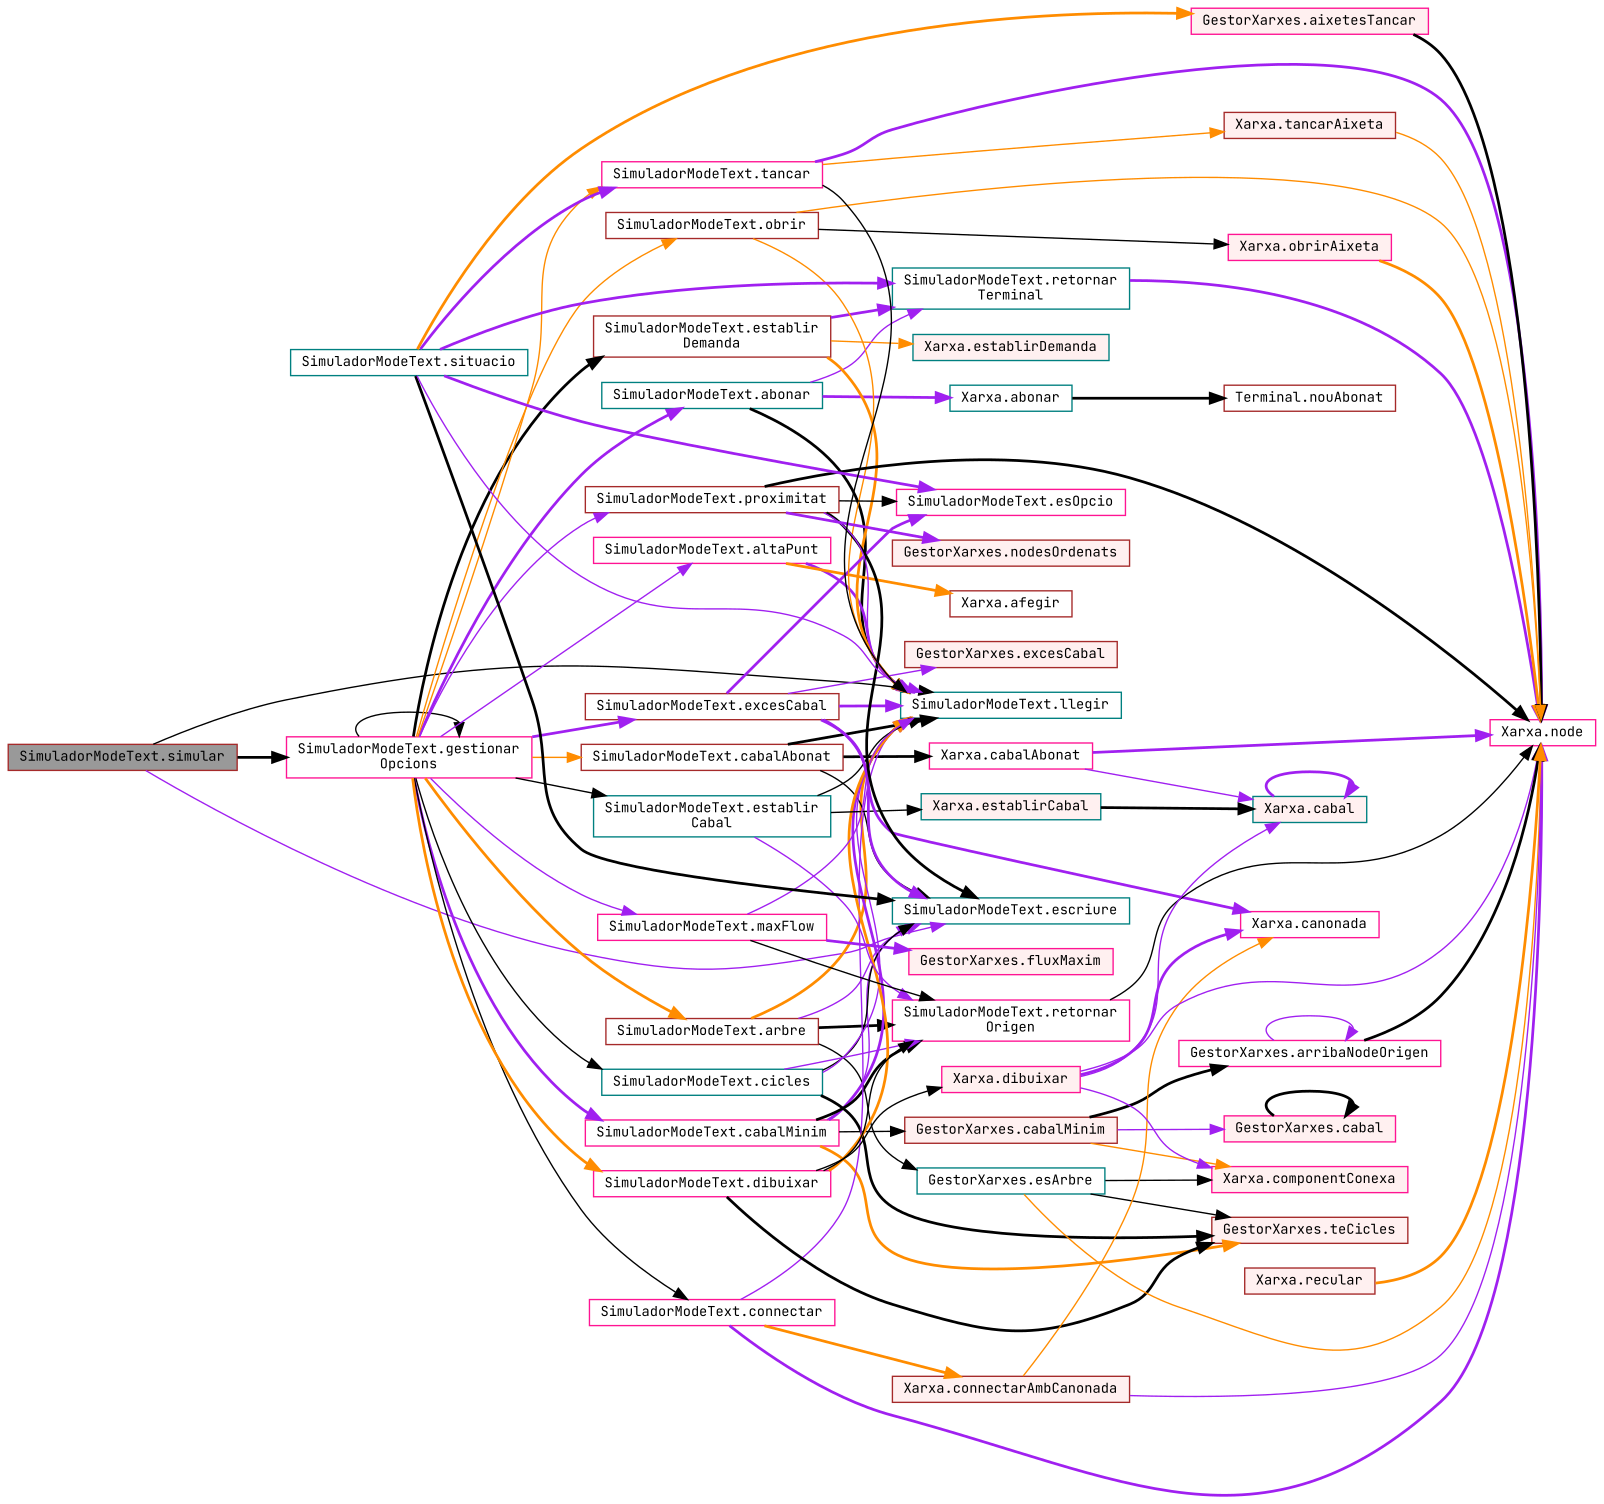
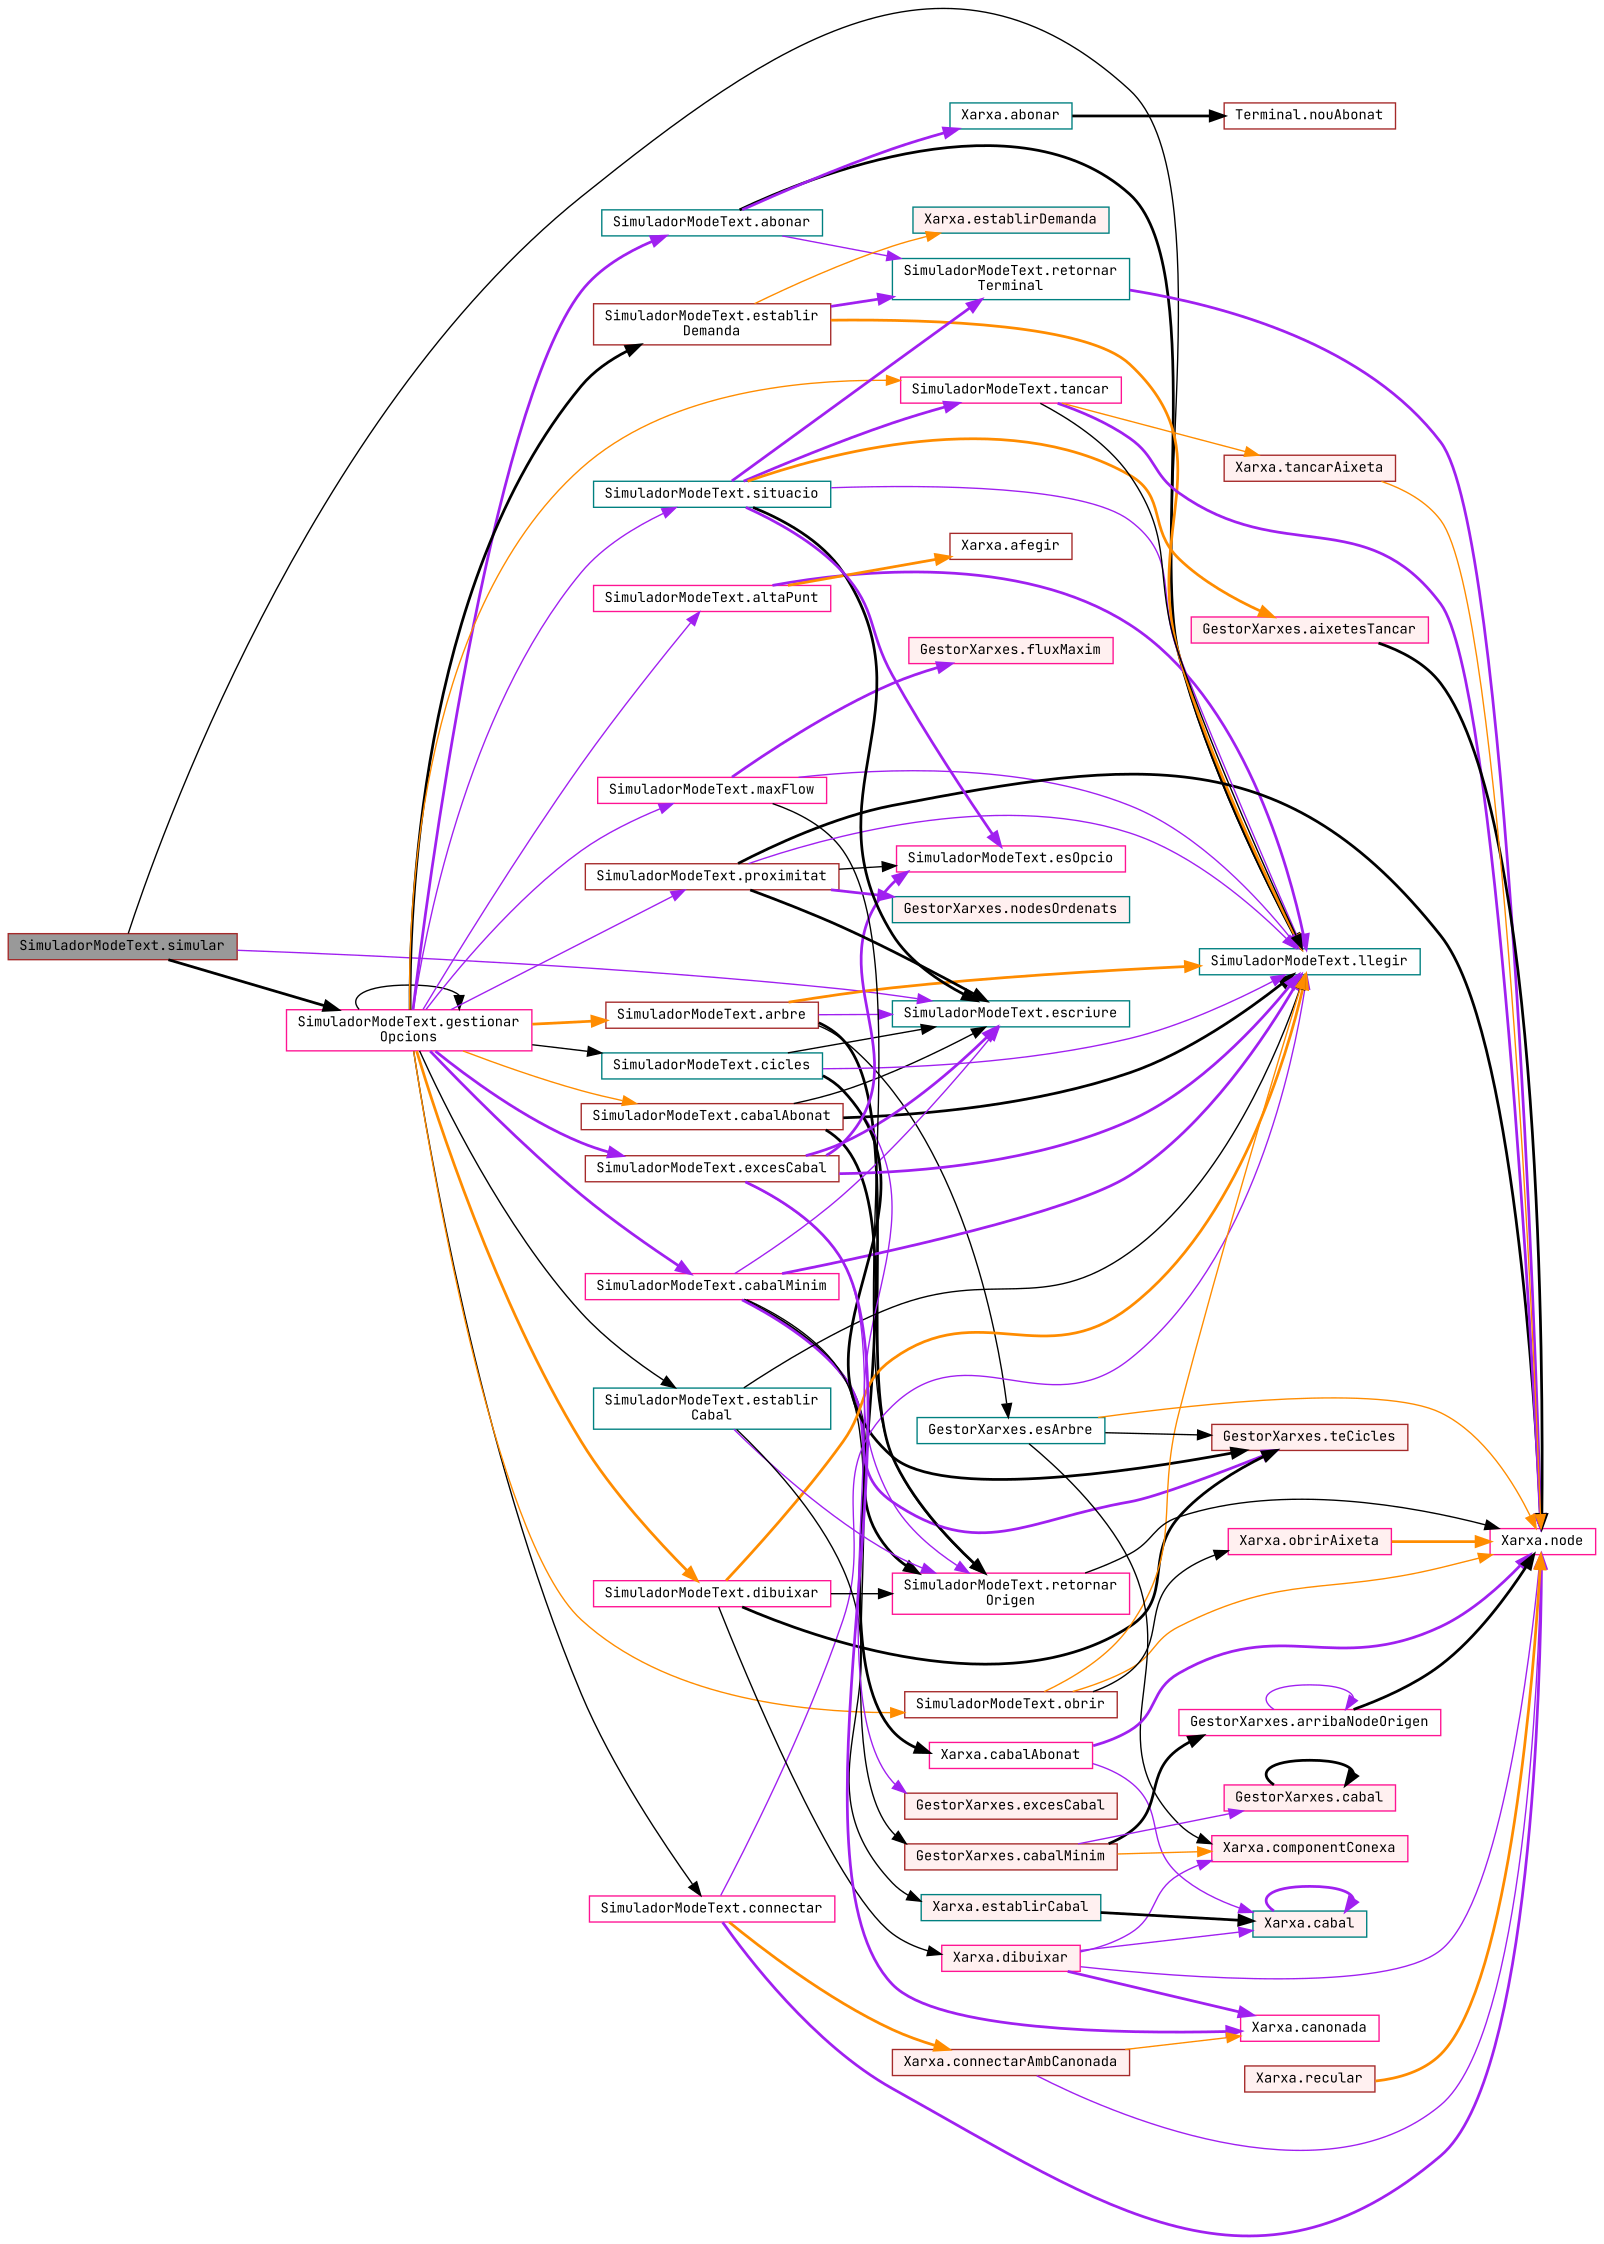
(1011, 553) -> (1011, 910)
none -> (489, 733)
(990, 1269) -> (963, 1531)
